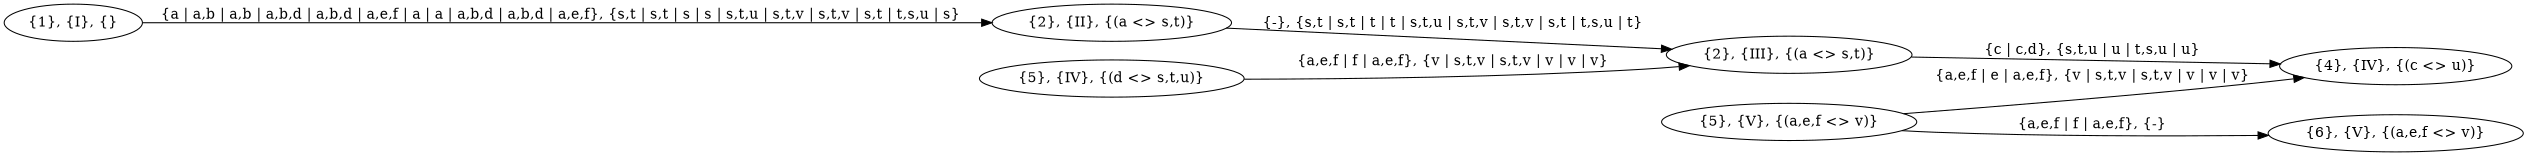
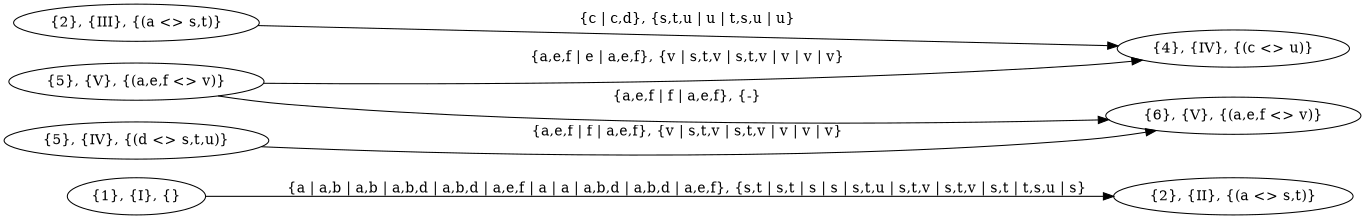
(1444, 38) -> none
(1462, 76) -> (704, 155)
